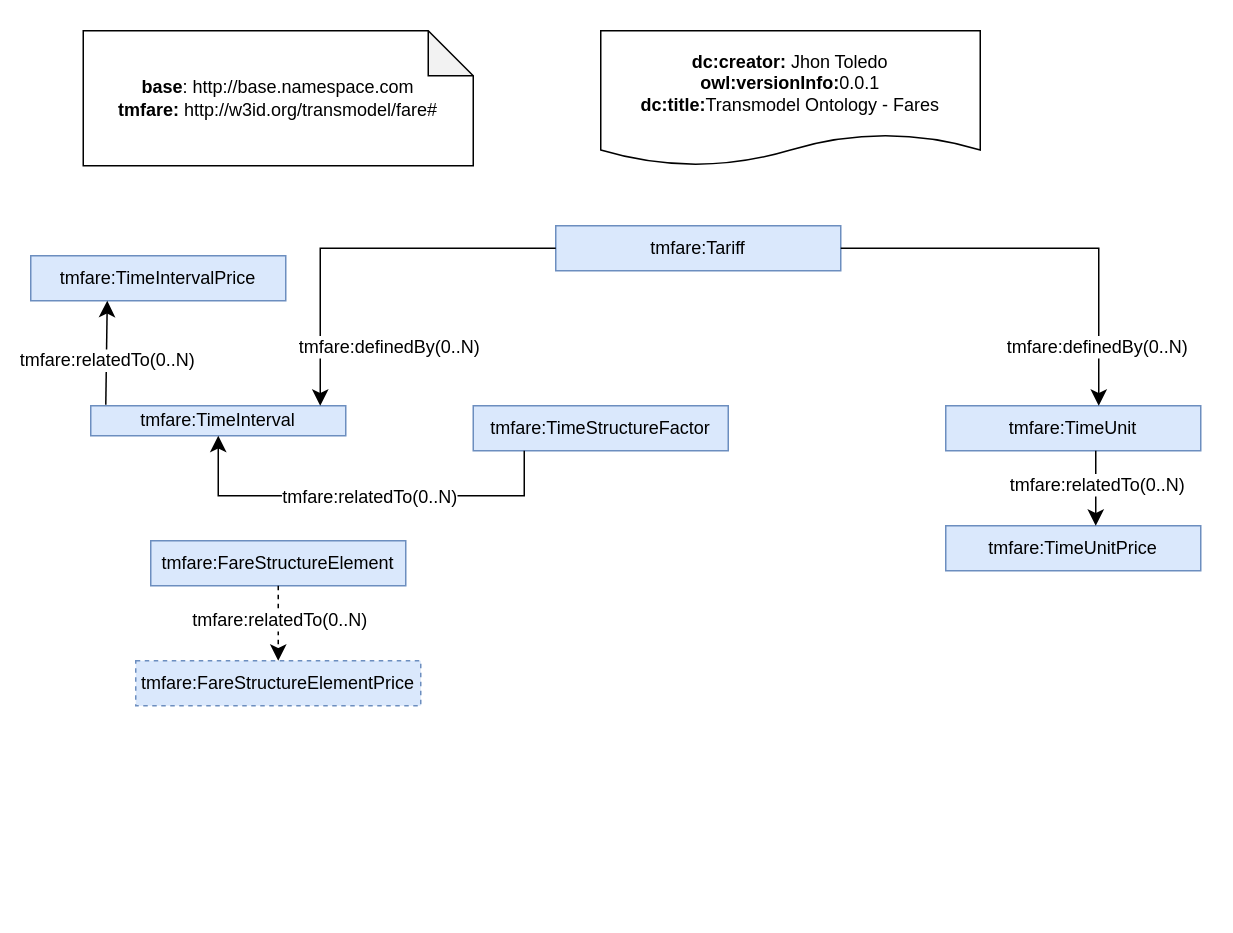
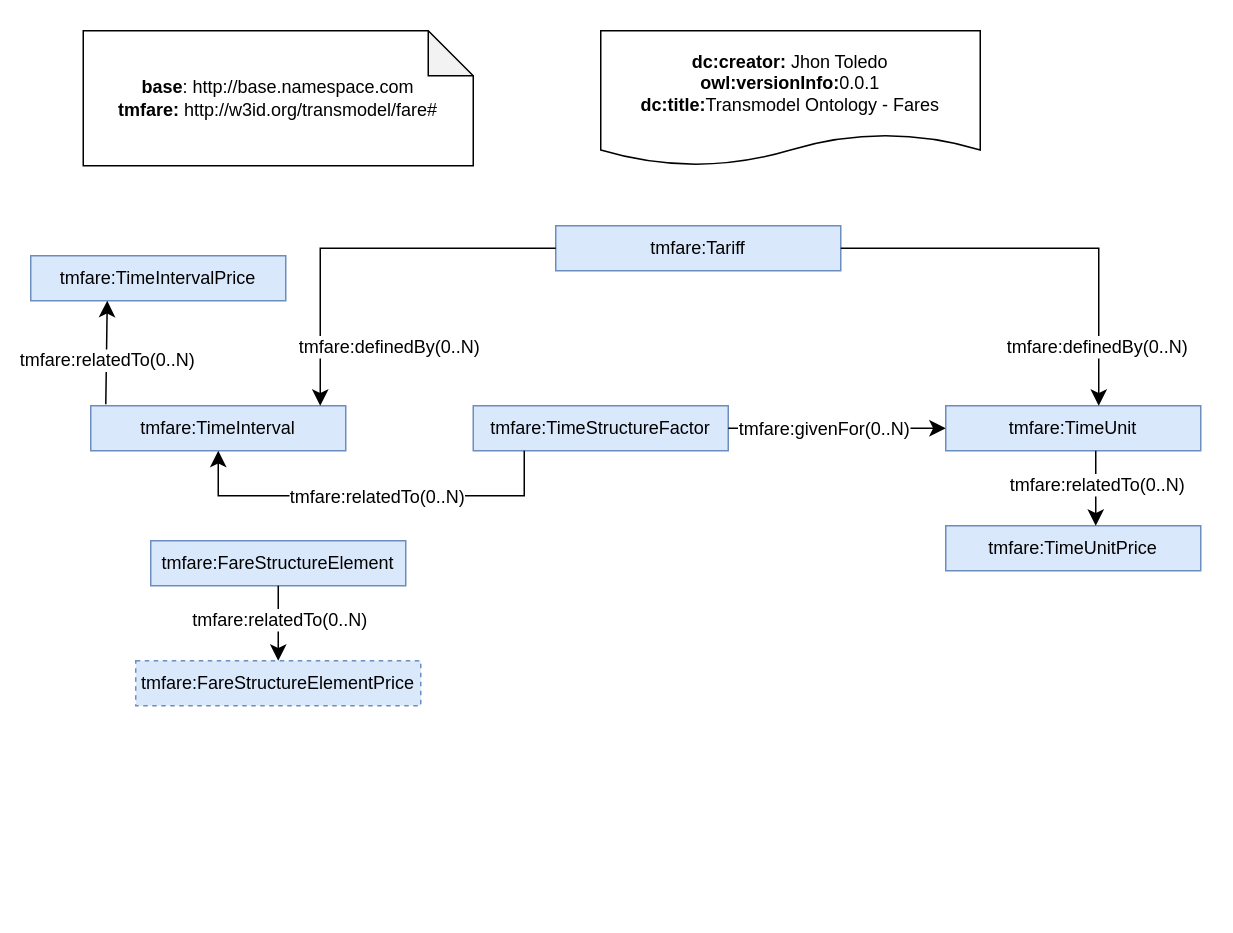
(218, 421) -> (218, 428)
none -> (805, 428)
(278, 599) -> (278, 599)
